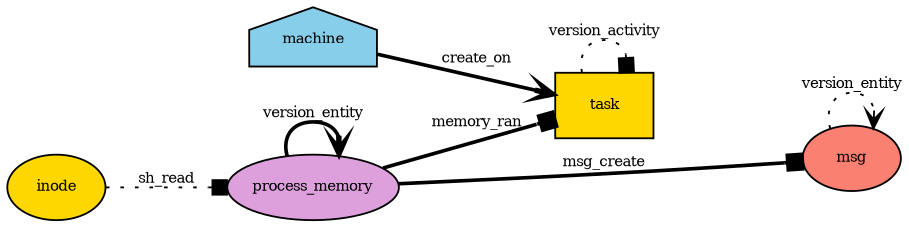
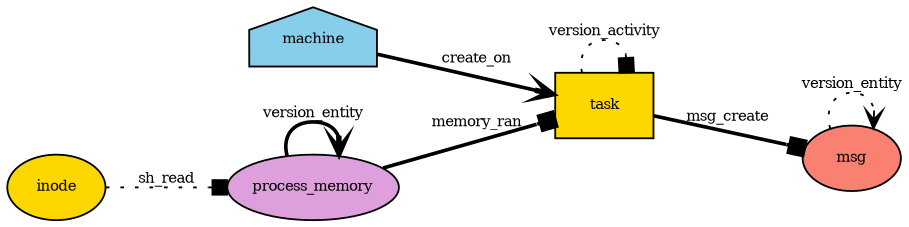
(591, 174) -> (720, 130)
